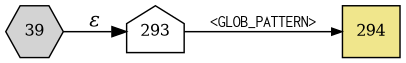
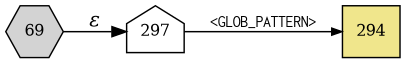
(35, 32) -> (35, 32)
(155, 32) -> (155, 32)
